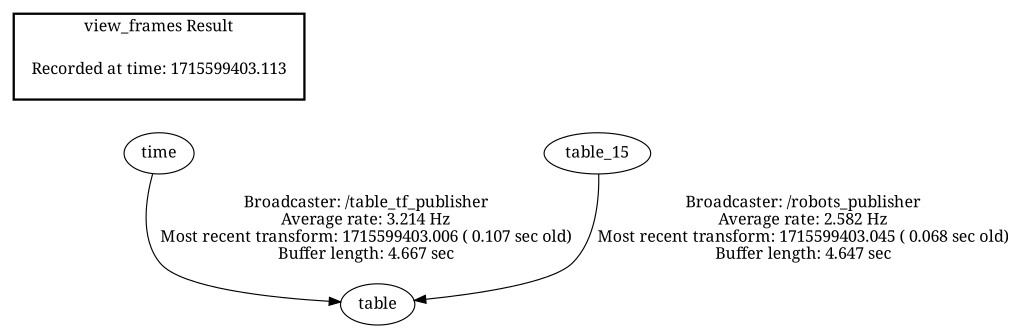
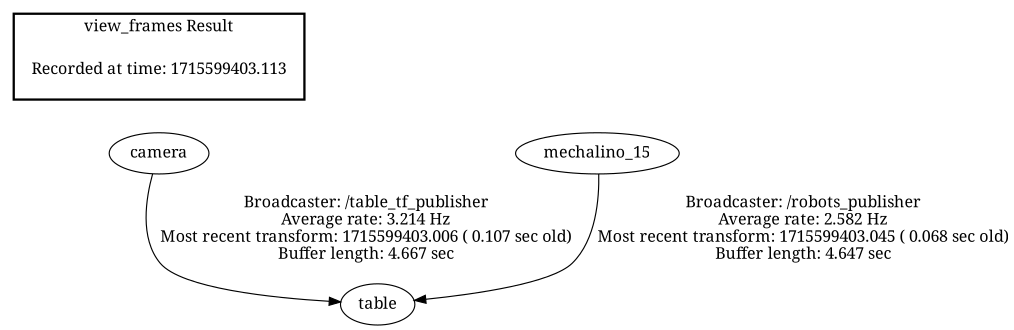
(159, 153) -> (159, 153)
(597, 153) -> (597, 153)
